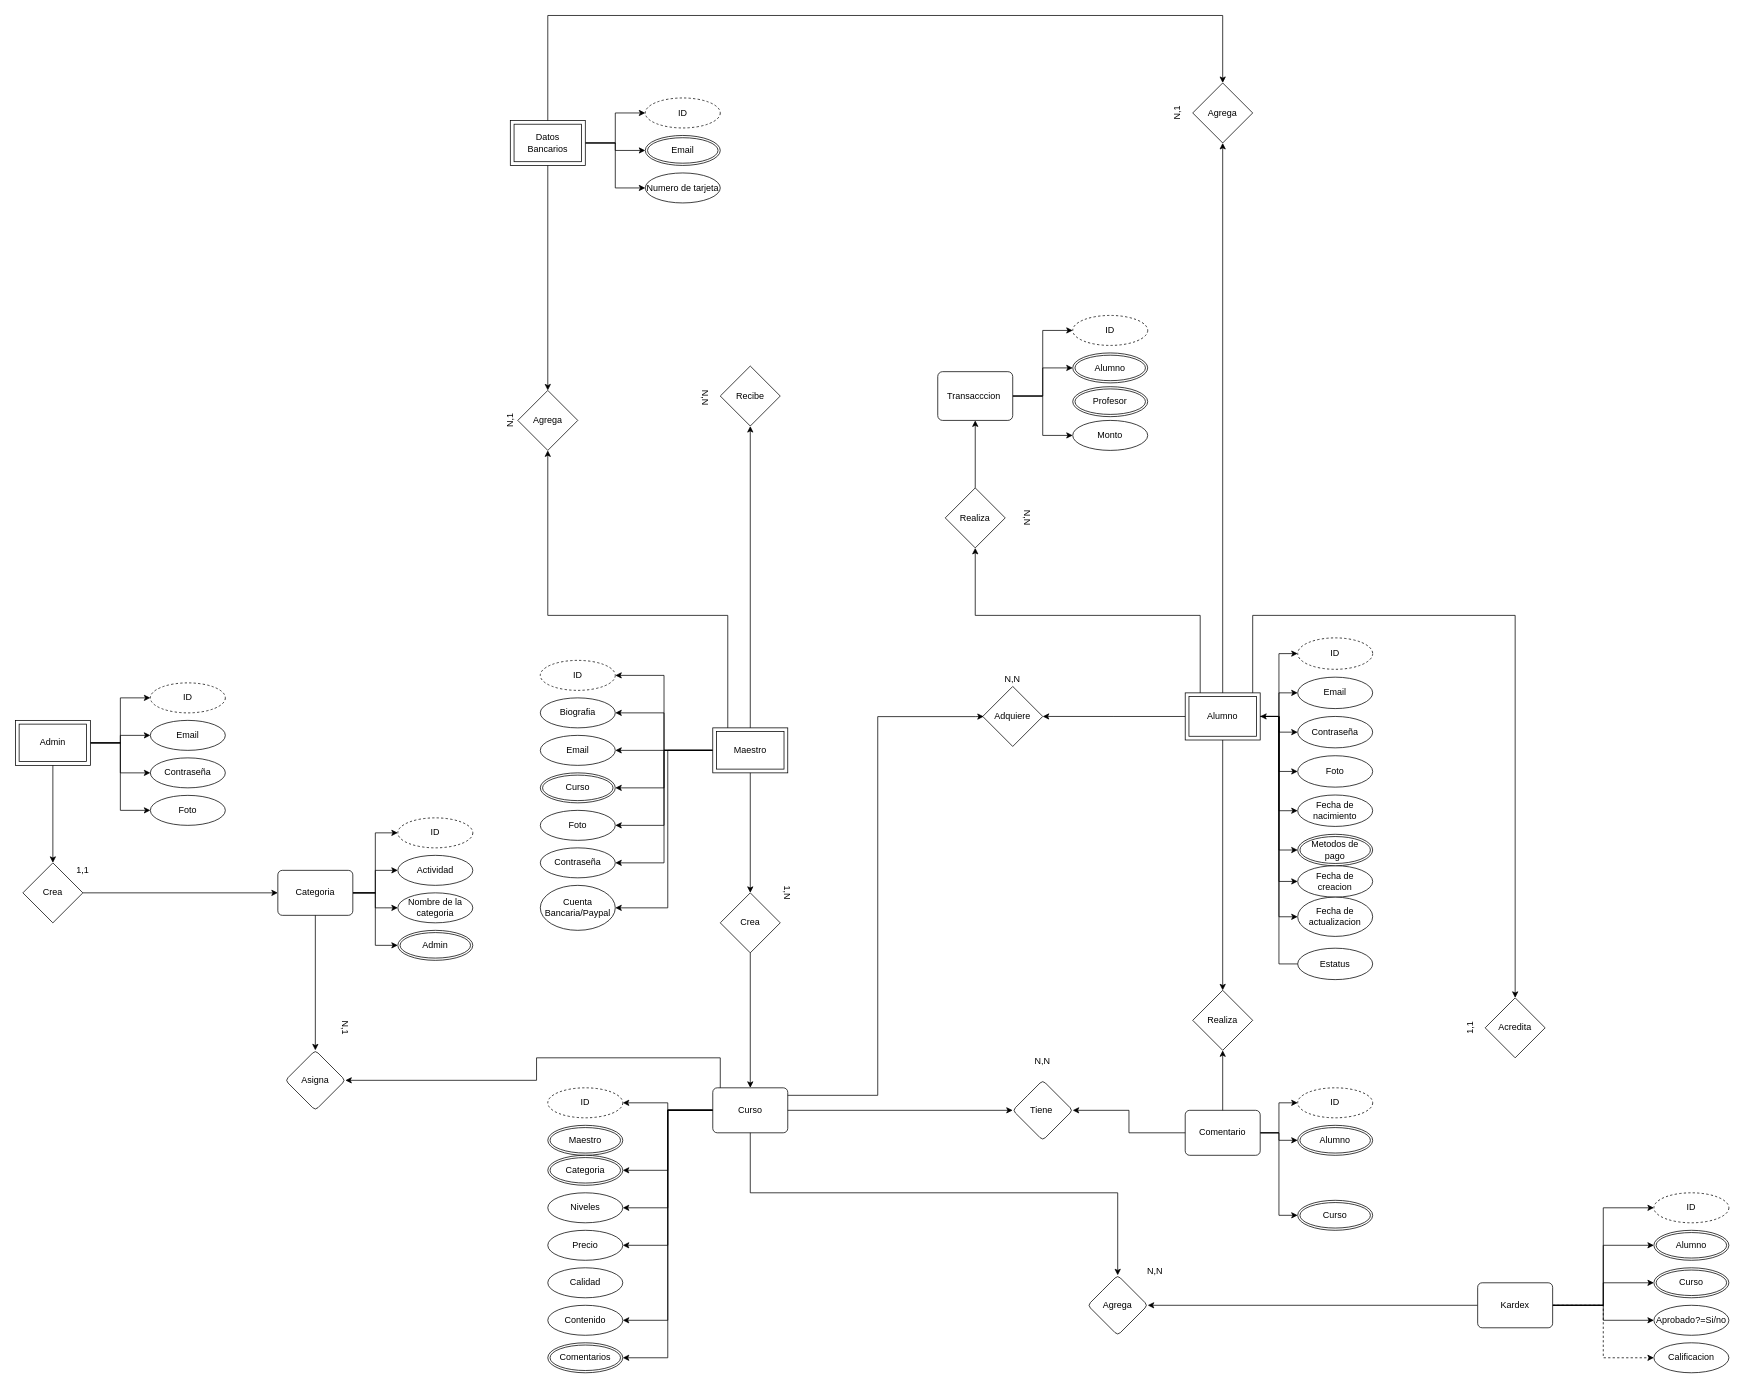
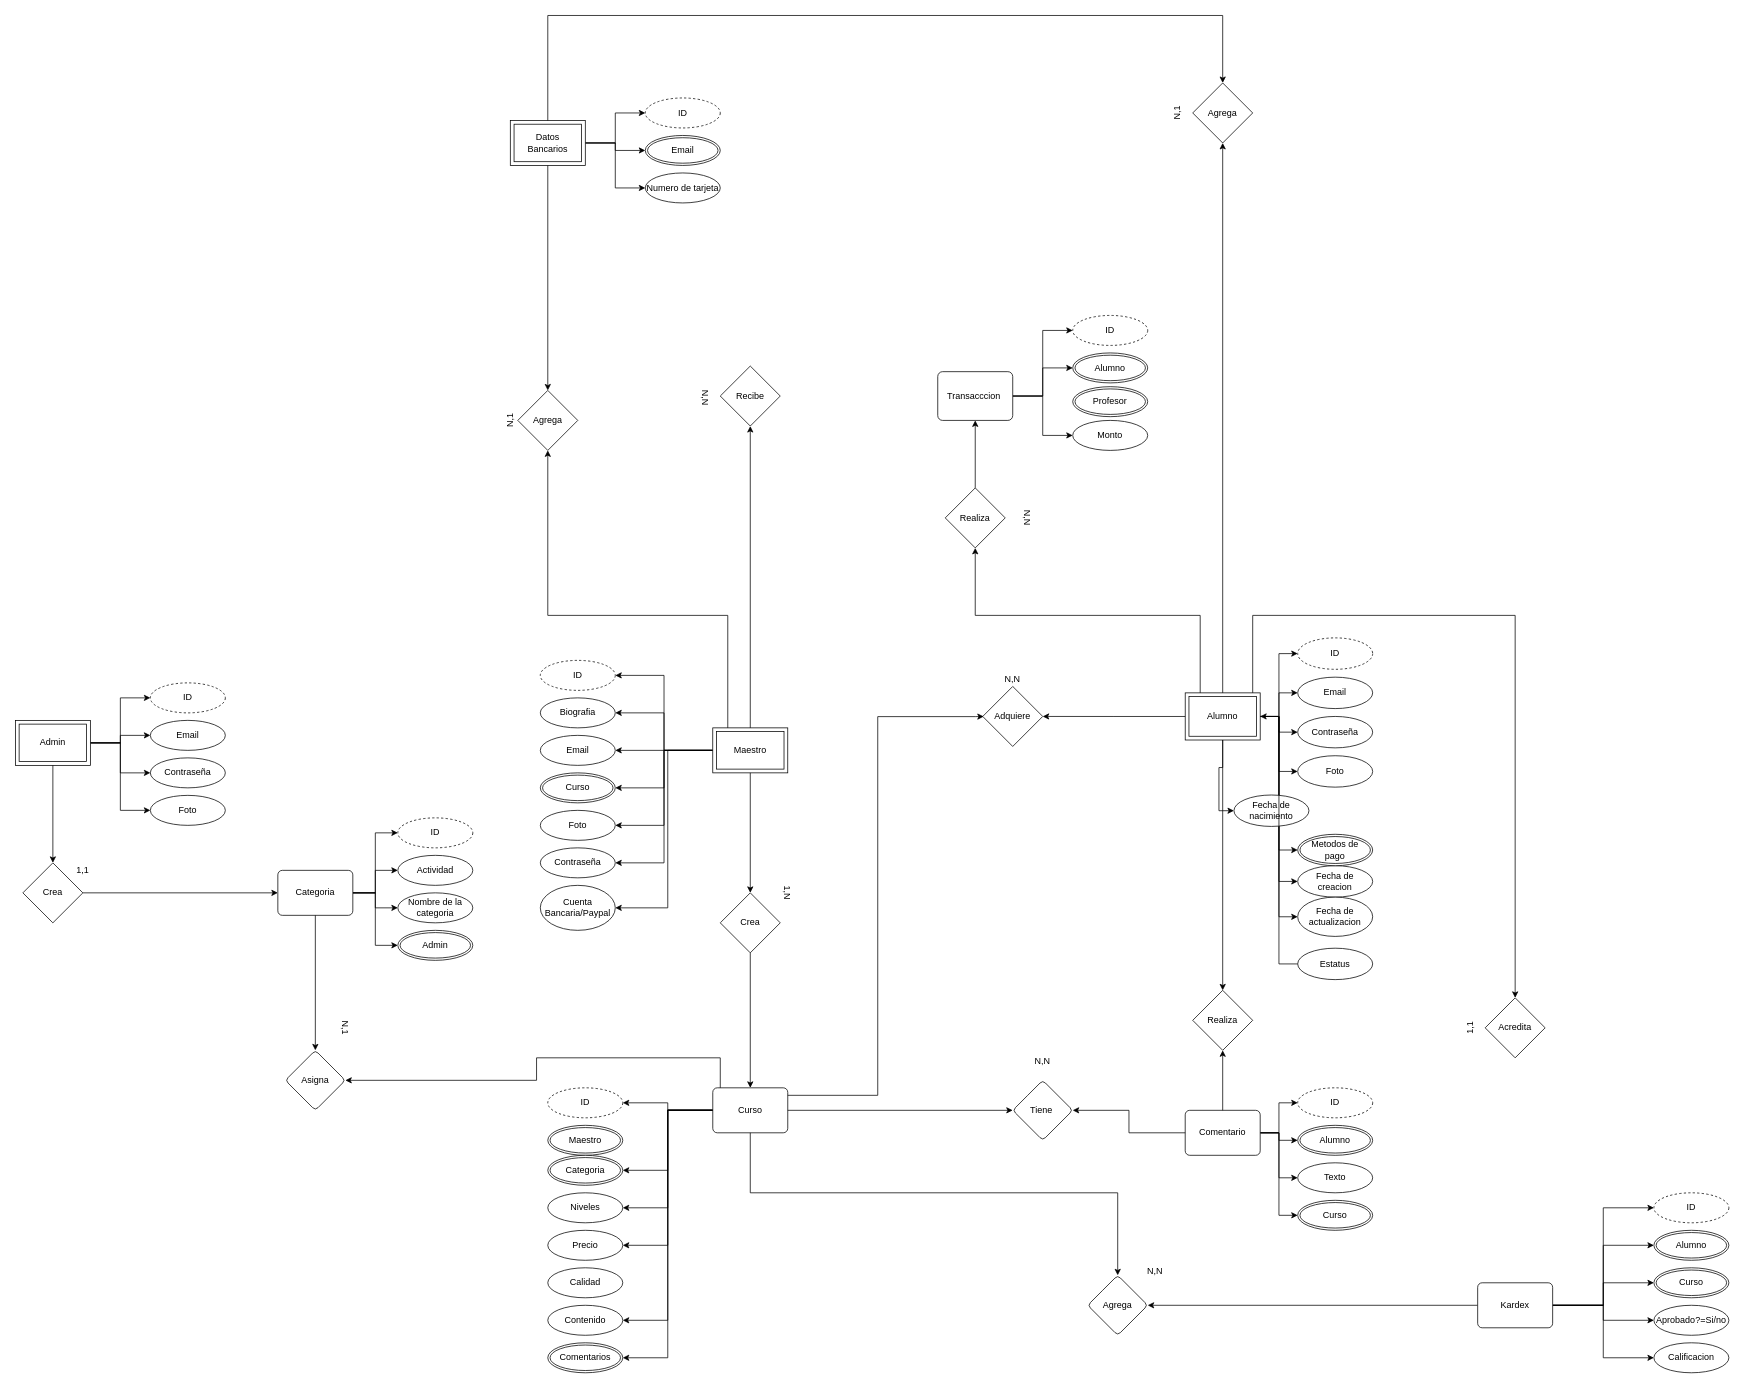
(1335, 811) -> (1272, 811)
none -> (1287, 1178)
none -> (1335, 1178)
(1608, 1358) -> (1608, 1358)
